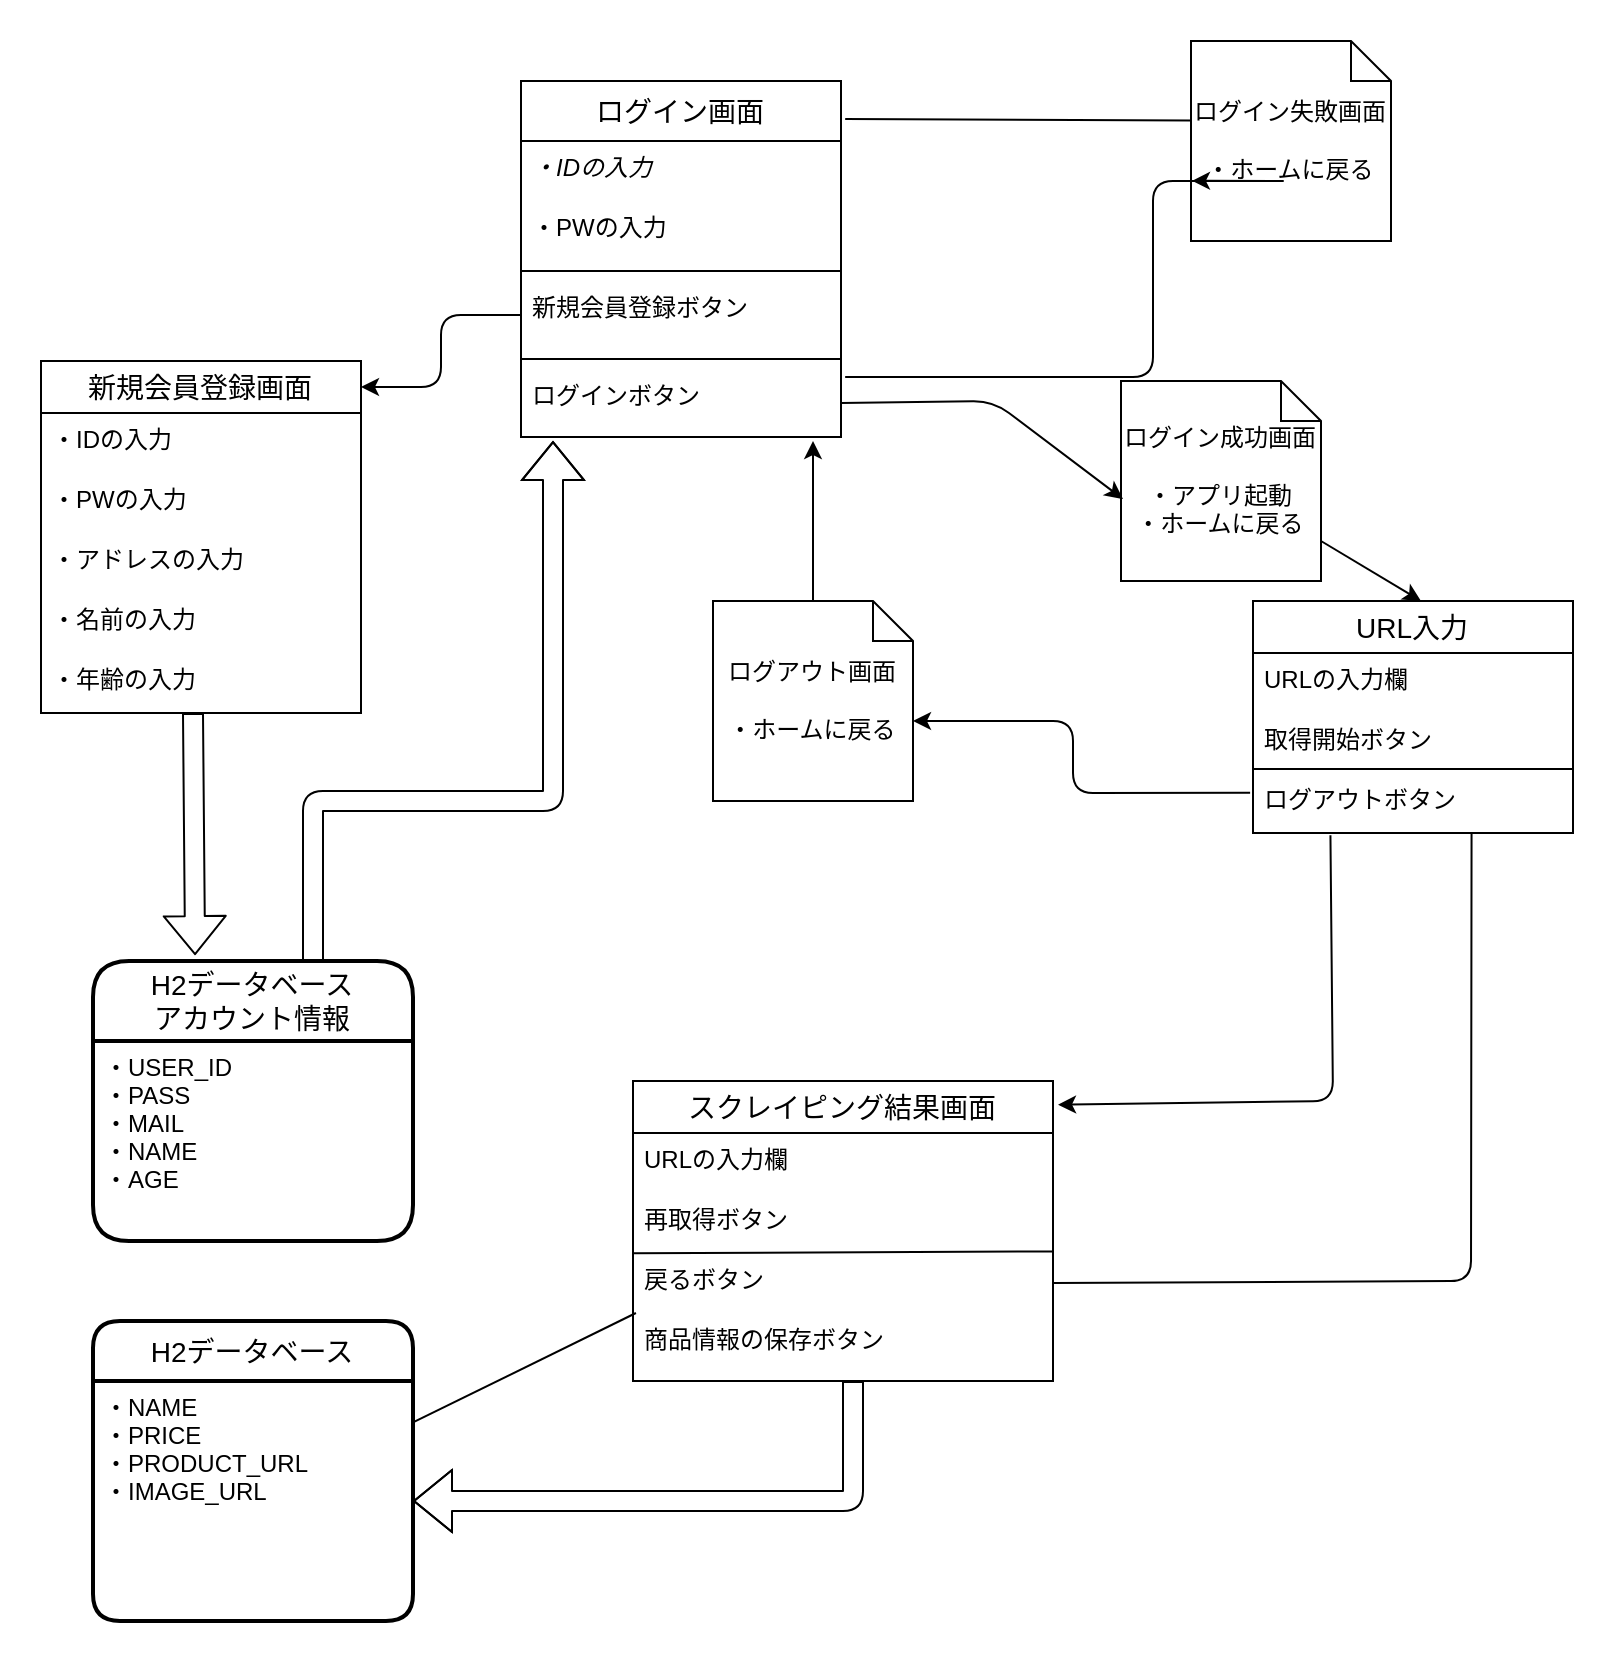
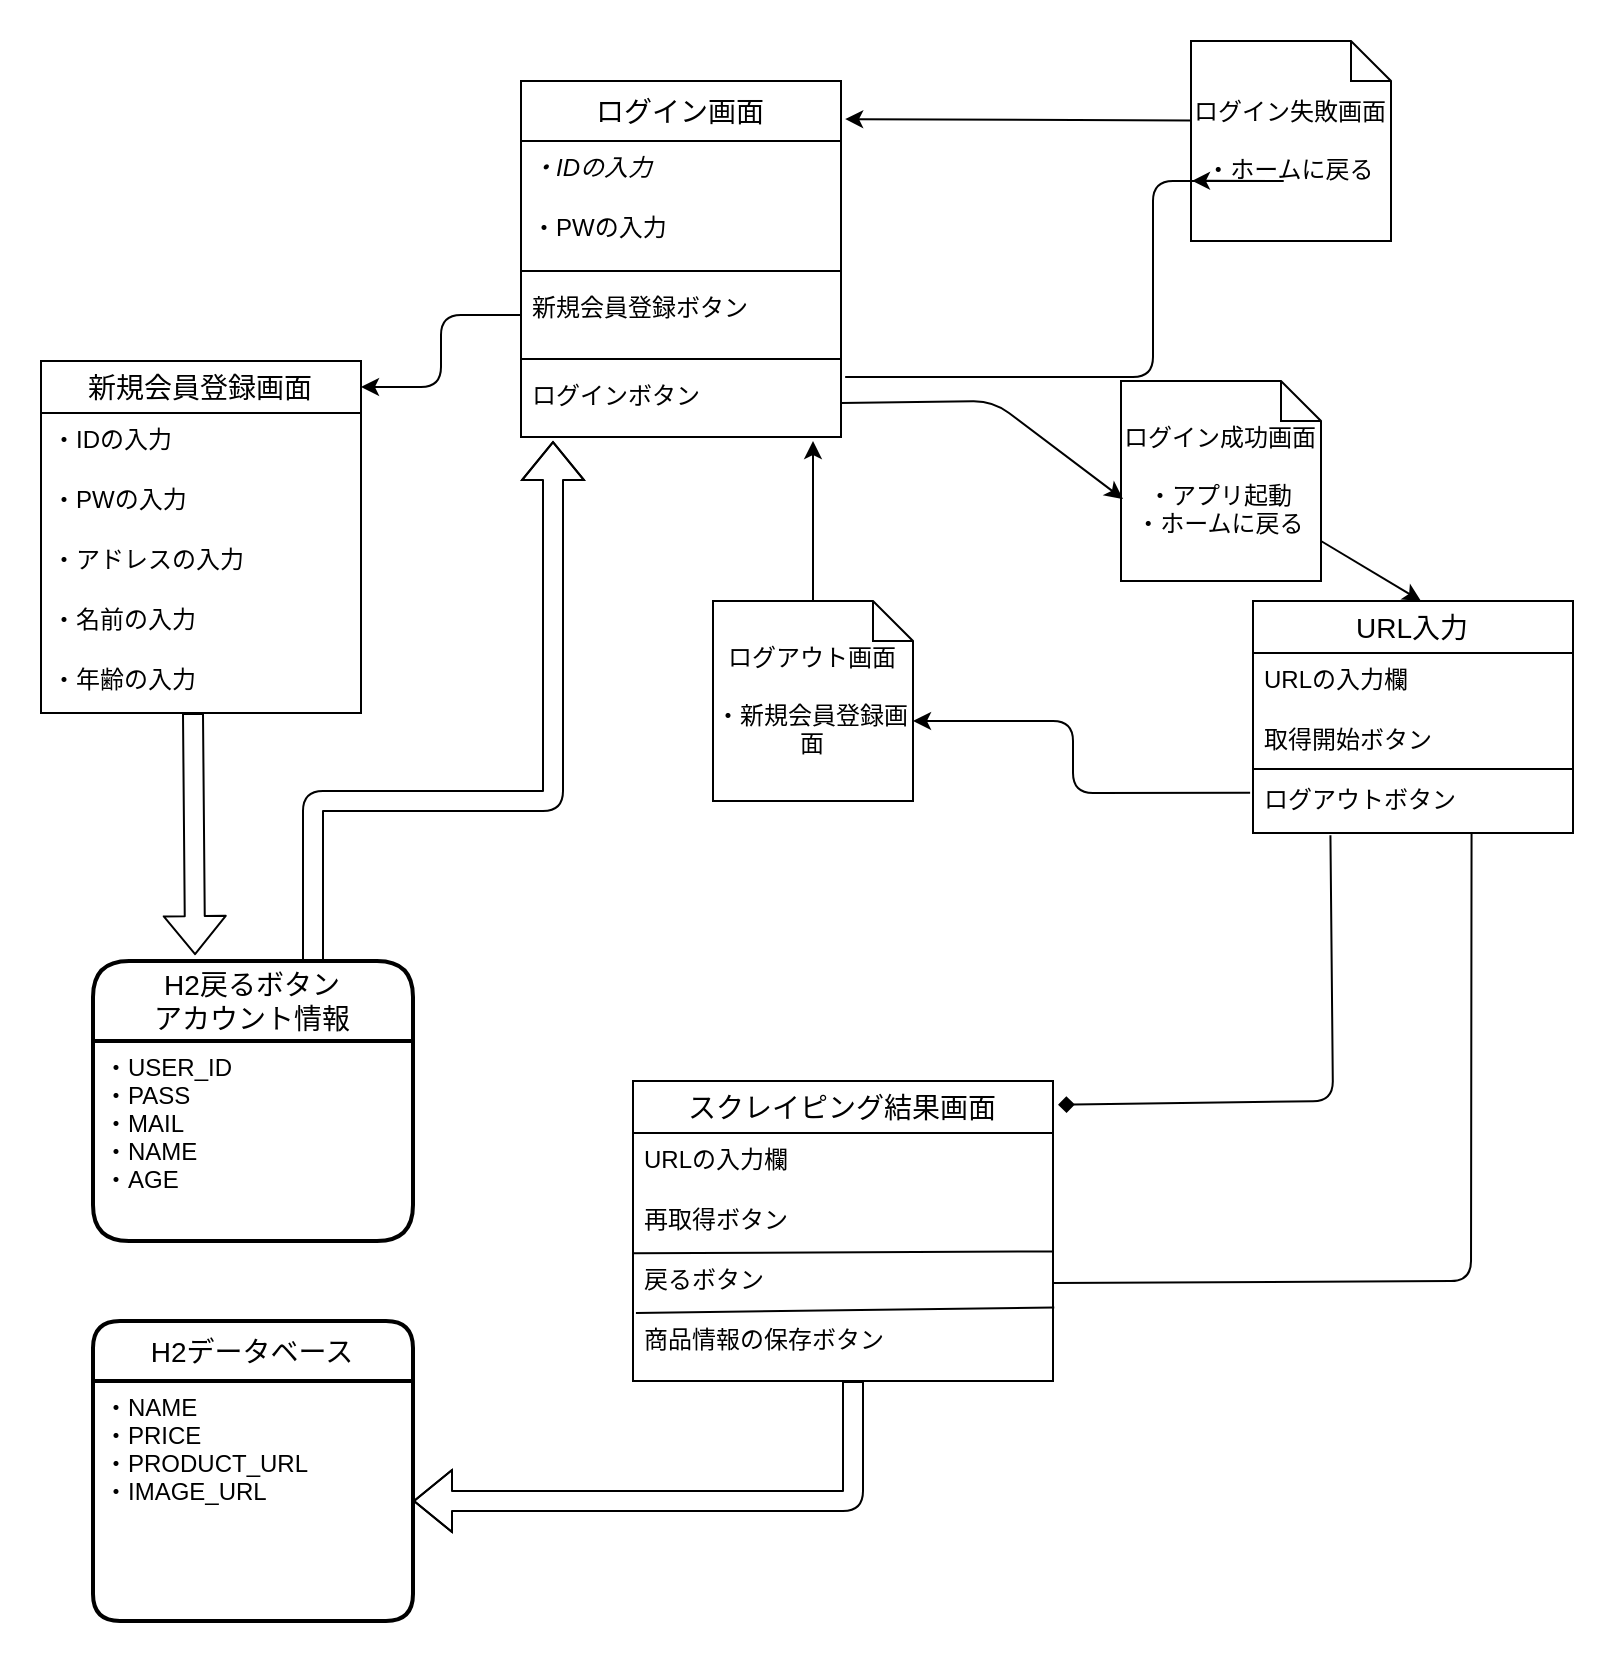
(853, 119) -> (860, 119)
(813, 701) -> (813, 701)
(252, 986) -> (252, 986)
(1072, 1105) -> (1074, 1104)
(523, 1369) -> (843, 1310)
